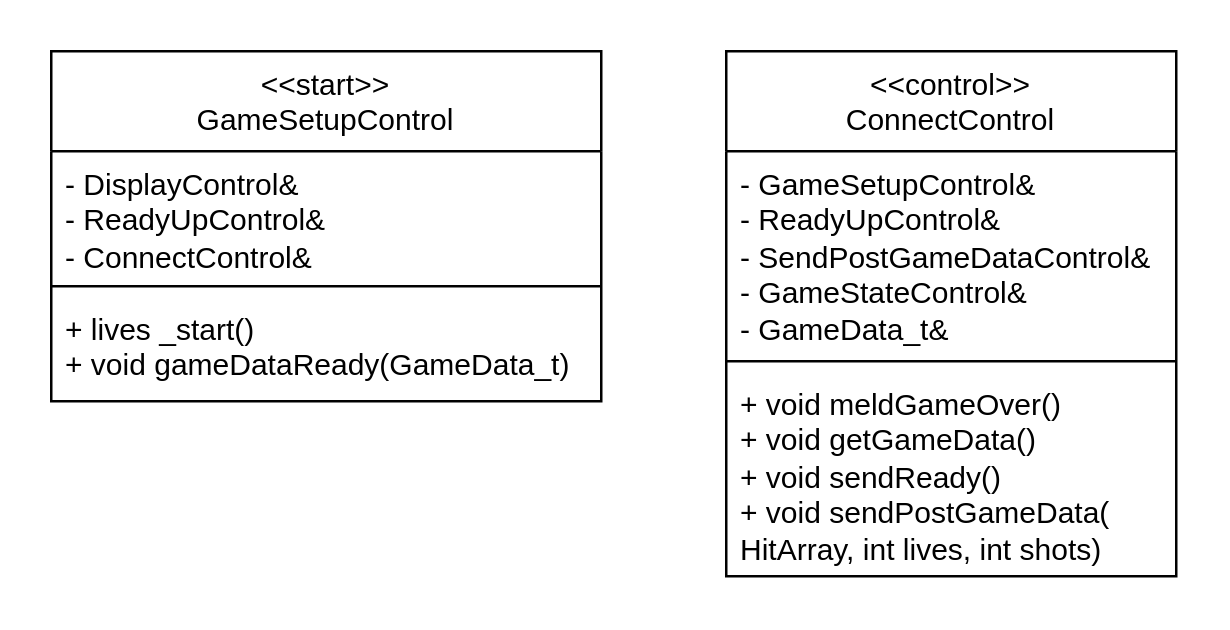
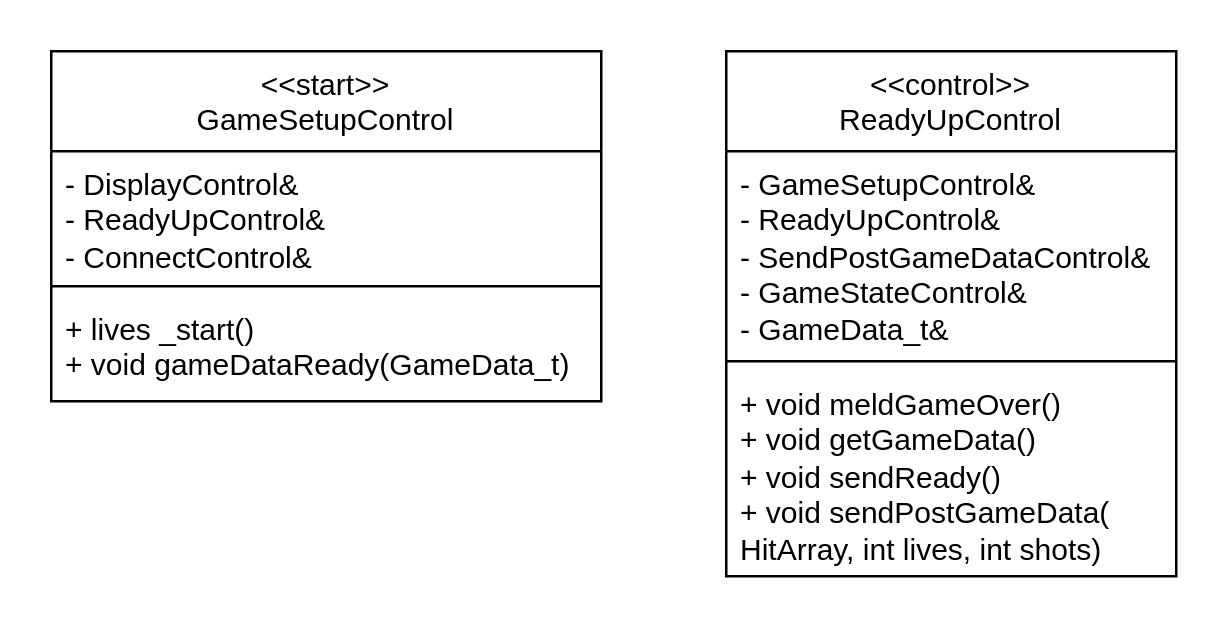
(951, 105) -> (951, 105)
